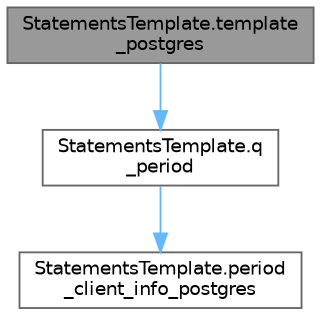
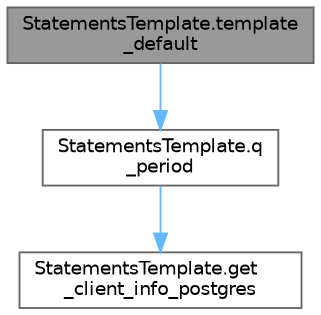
(161, 35) -> (161, 35)
(161, 280) -> (161, 280)
